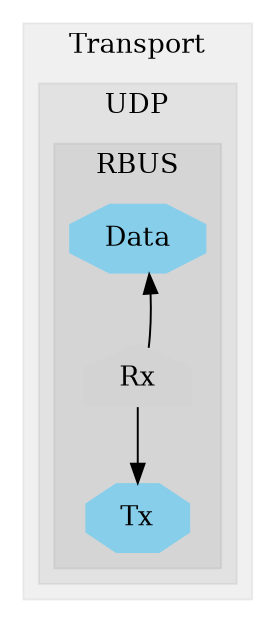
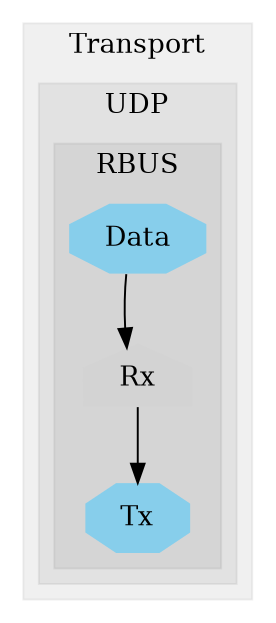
(151, 321) -> (125, 301)
